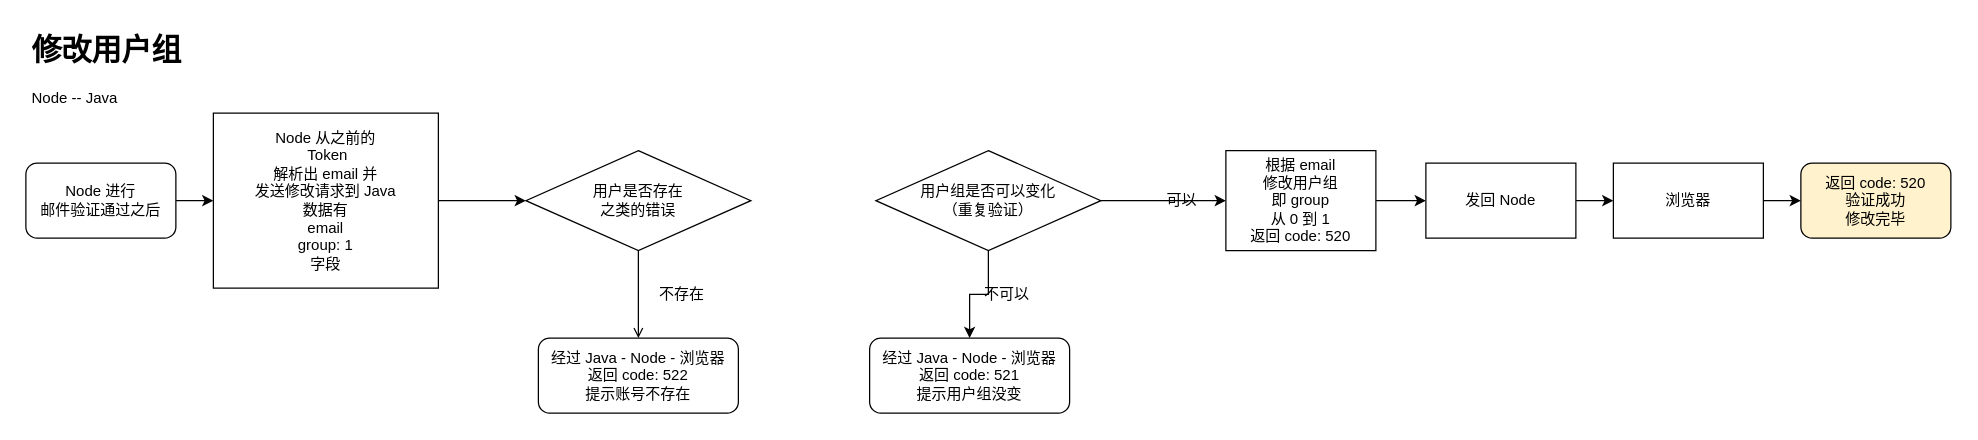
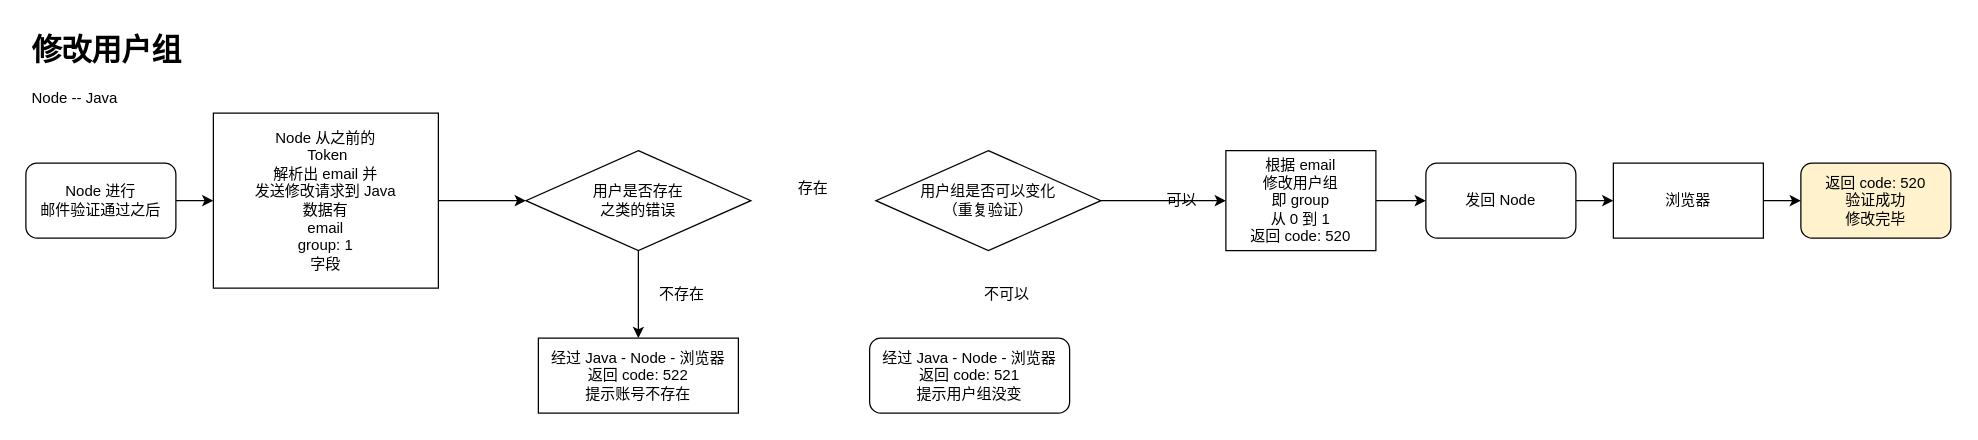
none -> (813, 188)
(1501, 201) -> (1501, 201)
(983, 294) -> none
(638, 330) -> (638, 328)
(638, 376) -> (638, 376)
